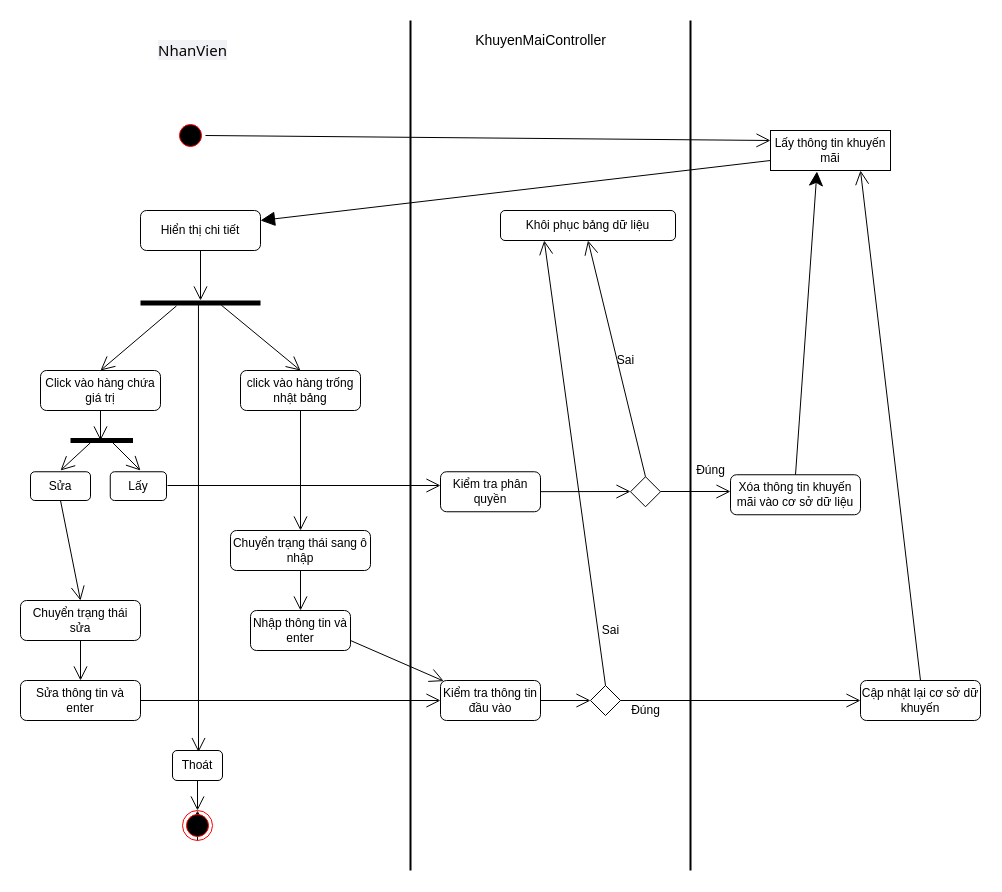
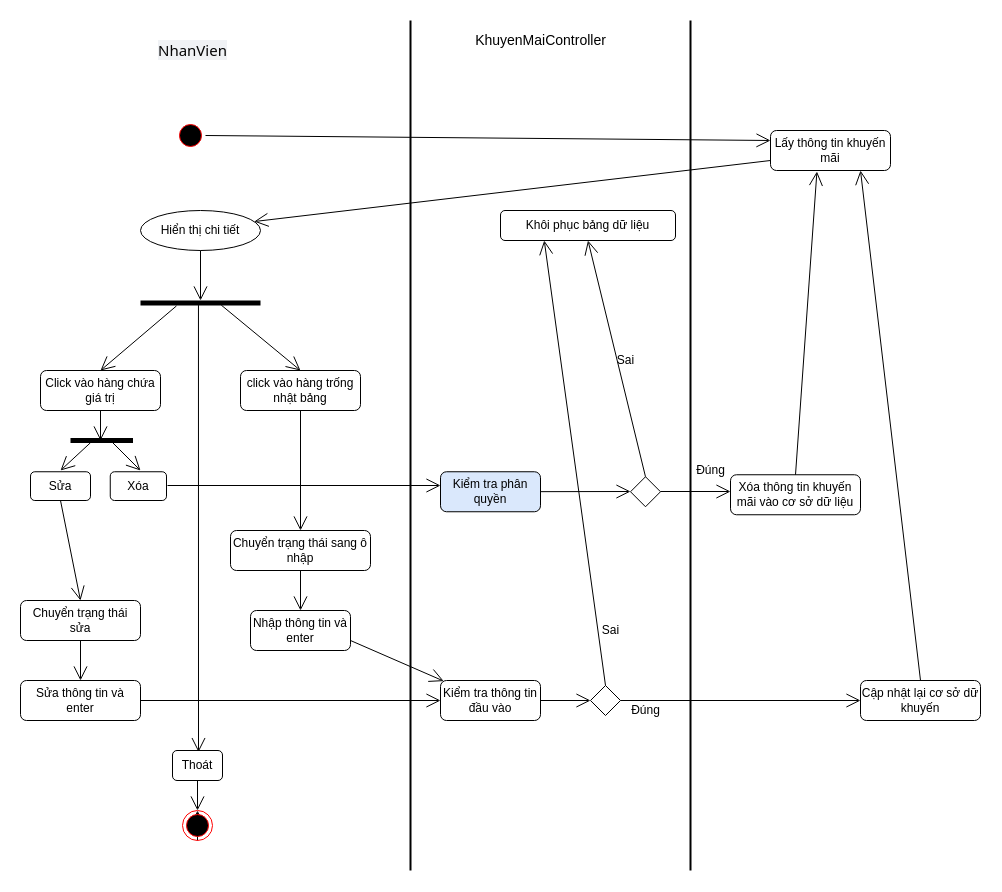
(831, 151) -> (831, 151)
(816, 184) -> (816, 180)
(276, 219) -> (266, 220)
(201, 231) -> (201, 231)
(139, 487) -> (139, 487)
(491, 492) -> (491, 492)
